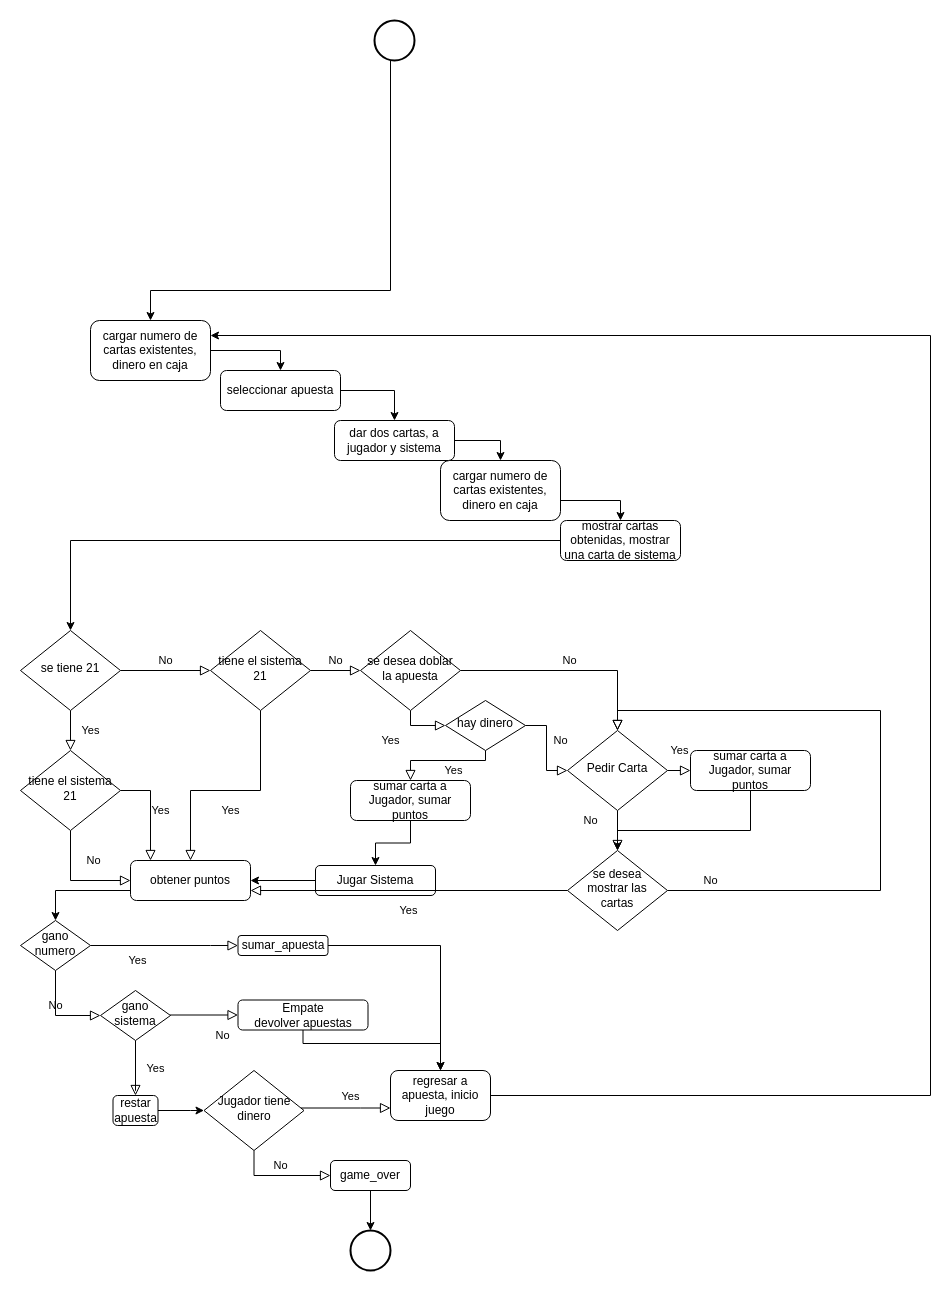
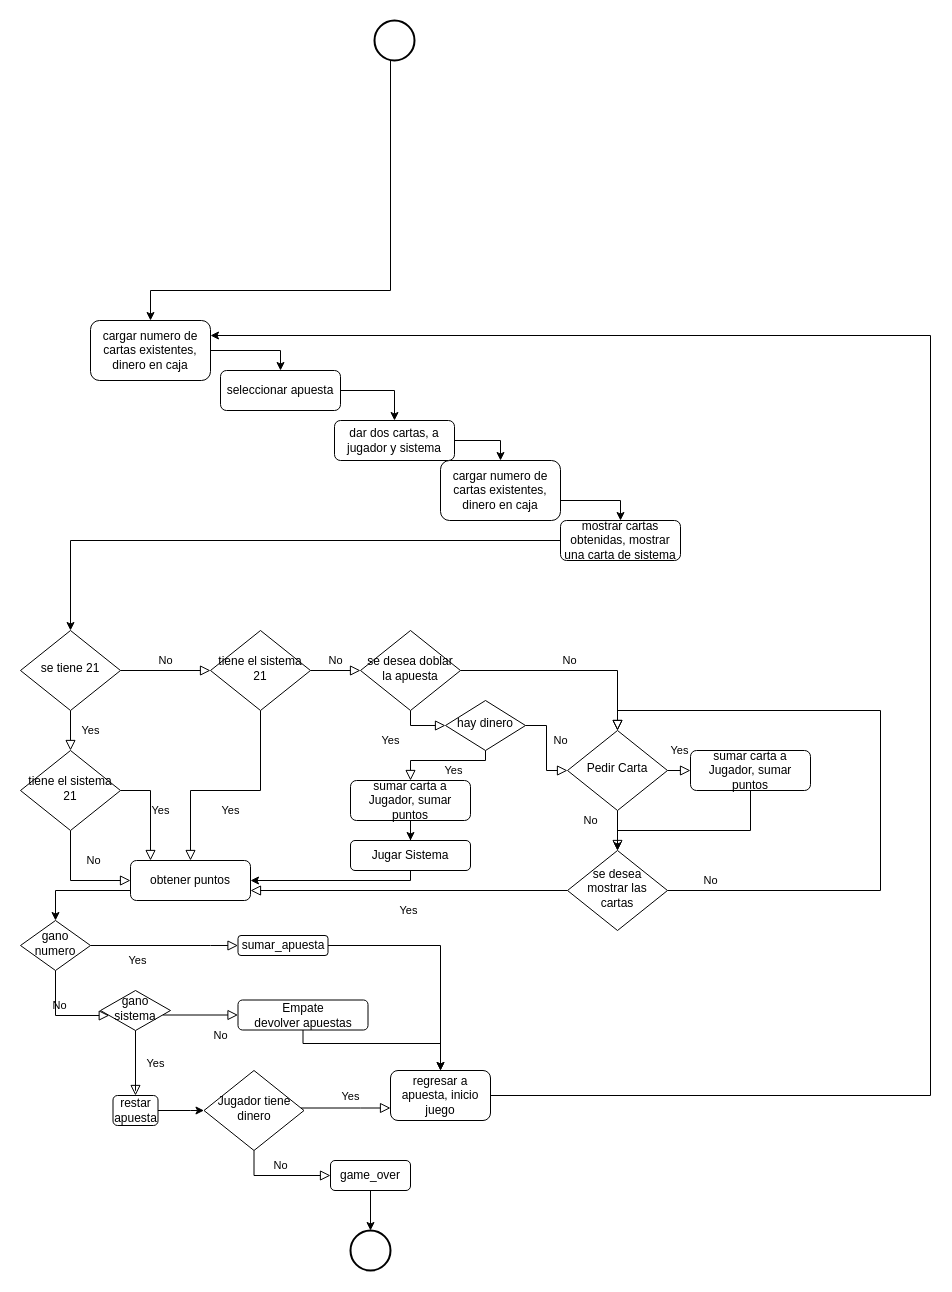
(376, 881) -> (411, 856)
(136, 1016) -> (136, 1011)
